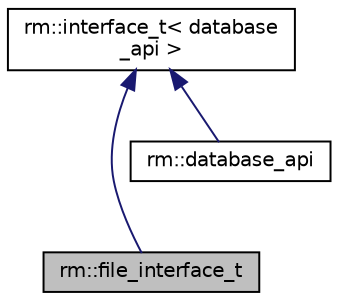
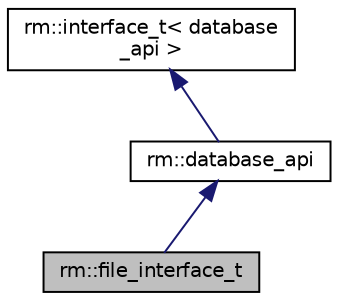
(113, 172) -> (185, 225)
